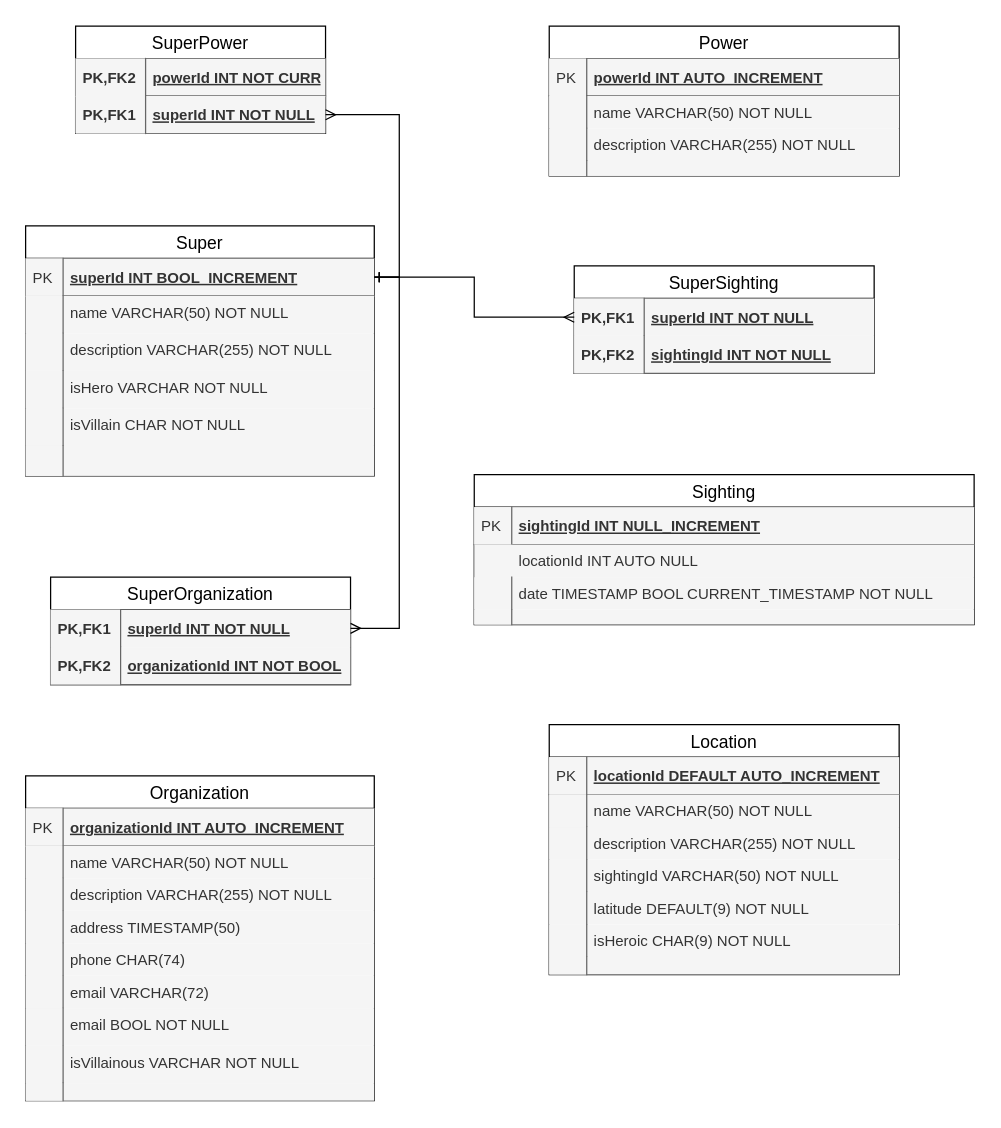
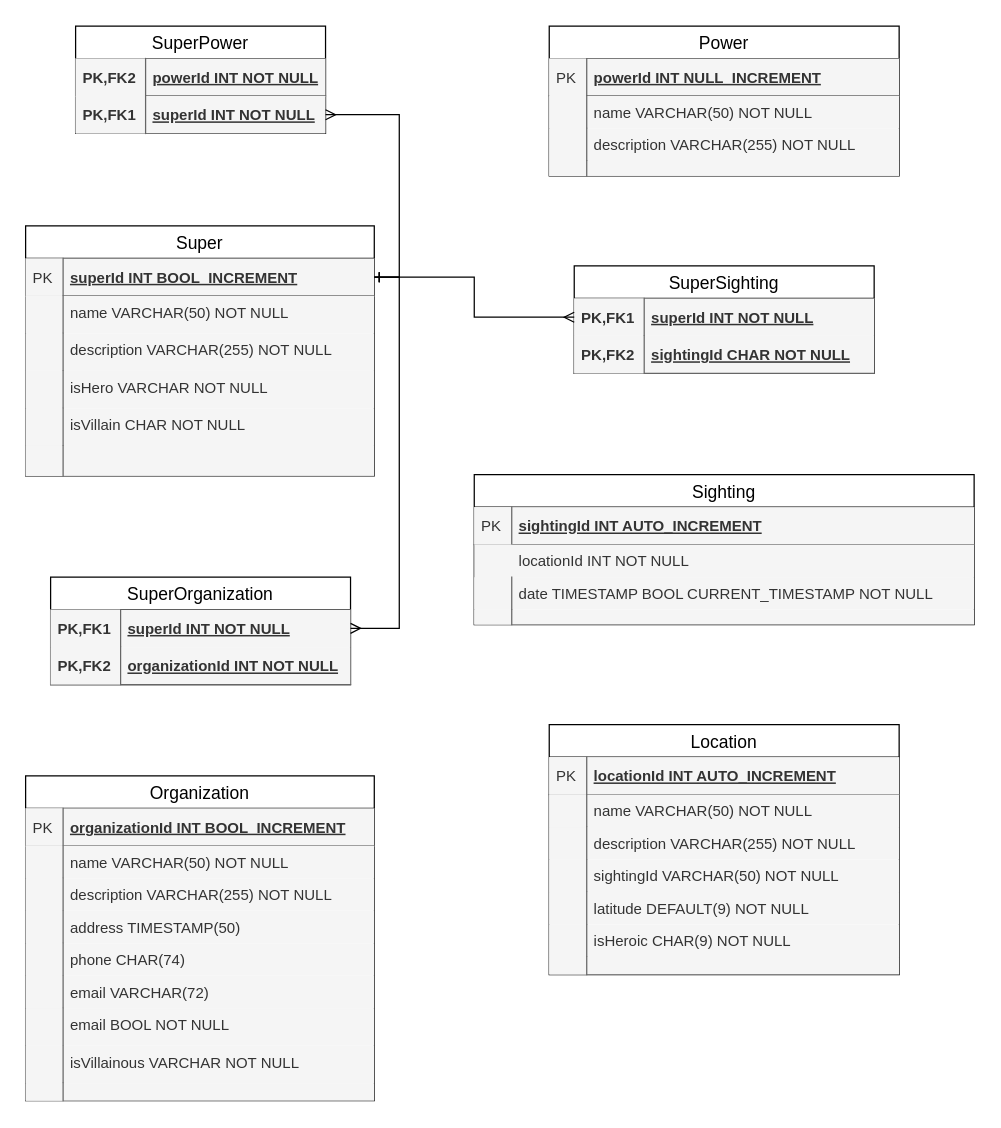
(245, 78) -> (233, 78)
(699, 78) -> (699, 78)
(740, 355) -> (744, 355)
(633, 526) -> (633, 526)
(610, 561) -> (606, 561)
(233, 666) -> (233, 666)
(725, 776) -> (708, 776)
(201, 828) -> (201, 828)
